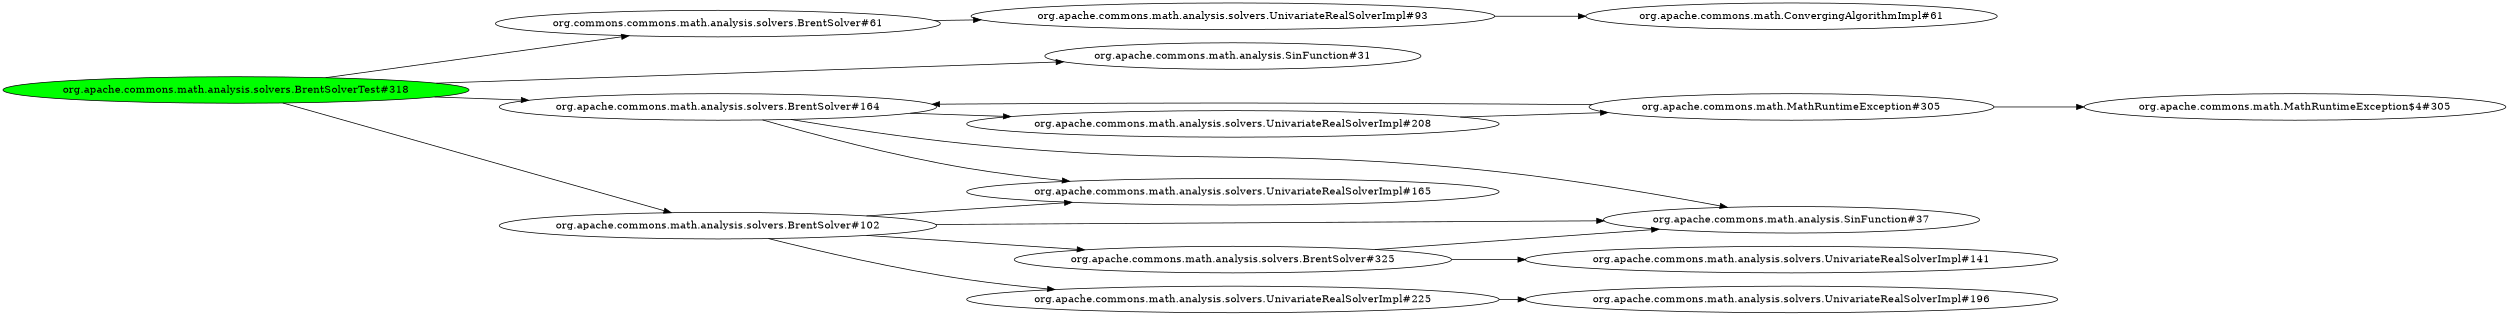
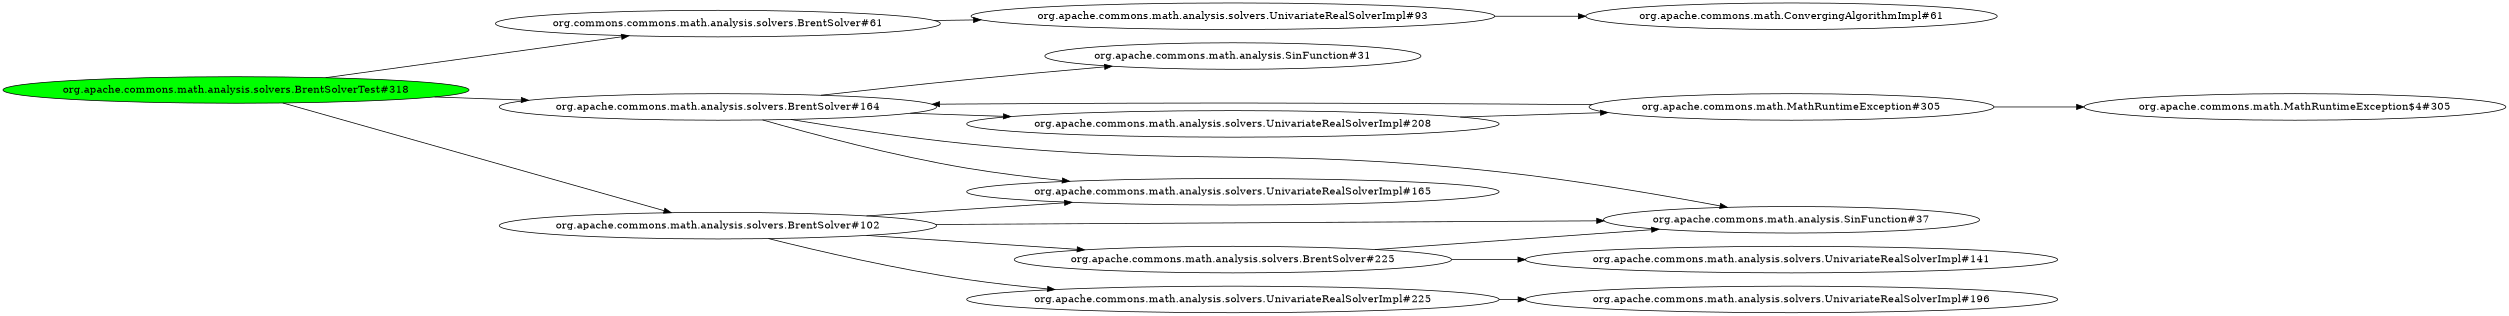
(746, 73) -> (963, 80)
(1233, 260) -> (1233, 260)
